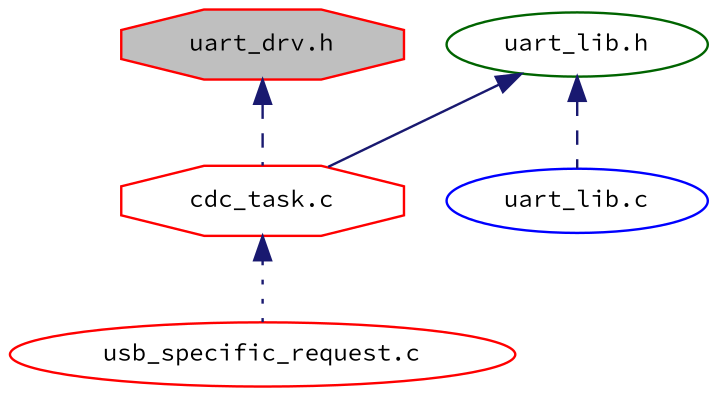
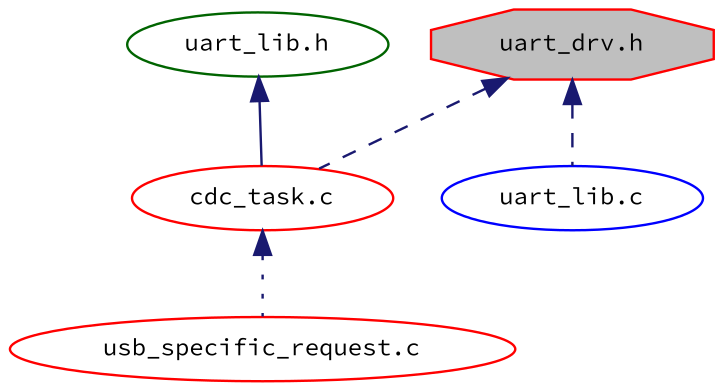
(577, 135) -> (572, 135)
(263, 201) -> (263, 198)
